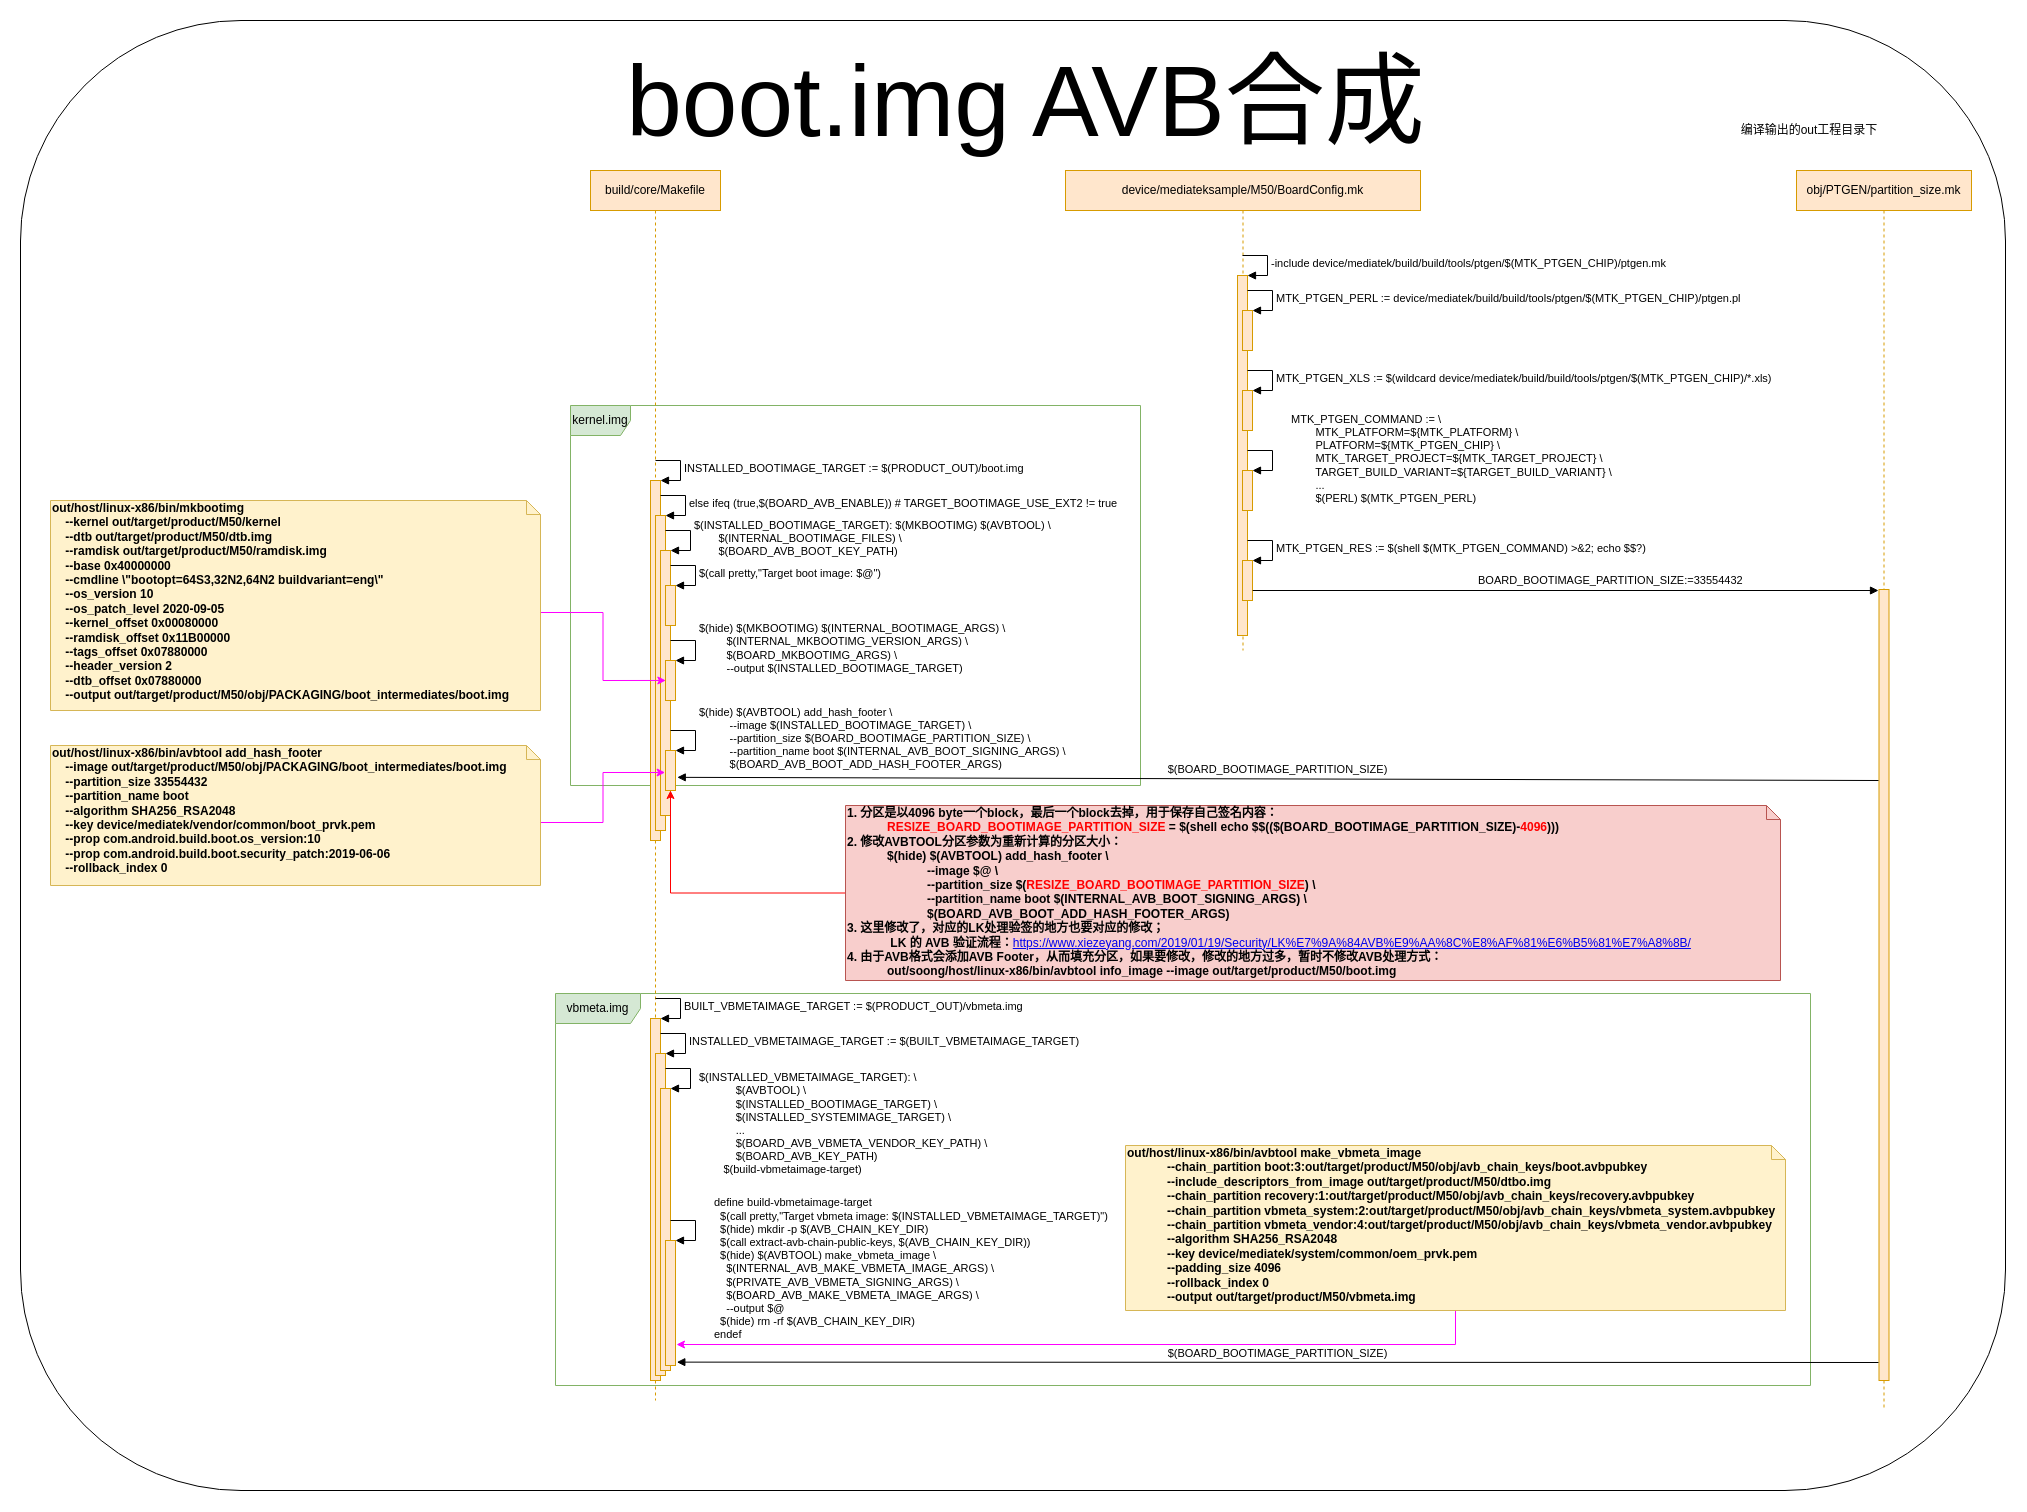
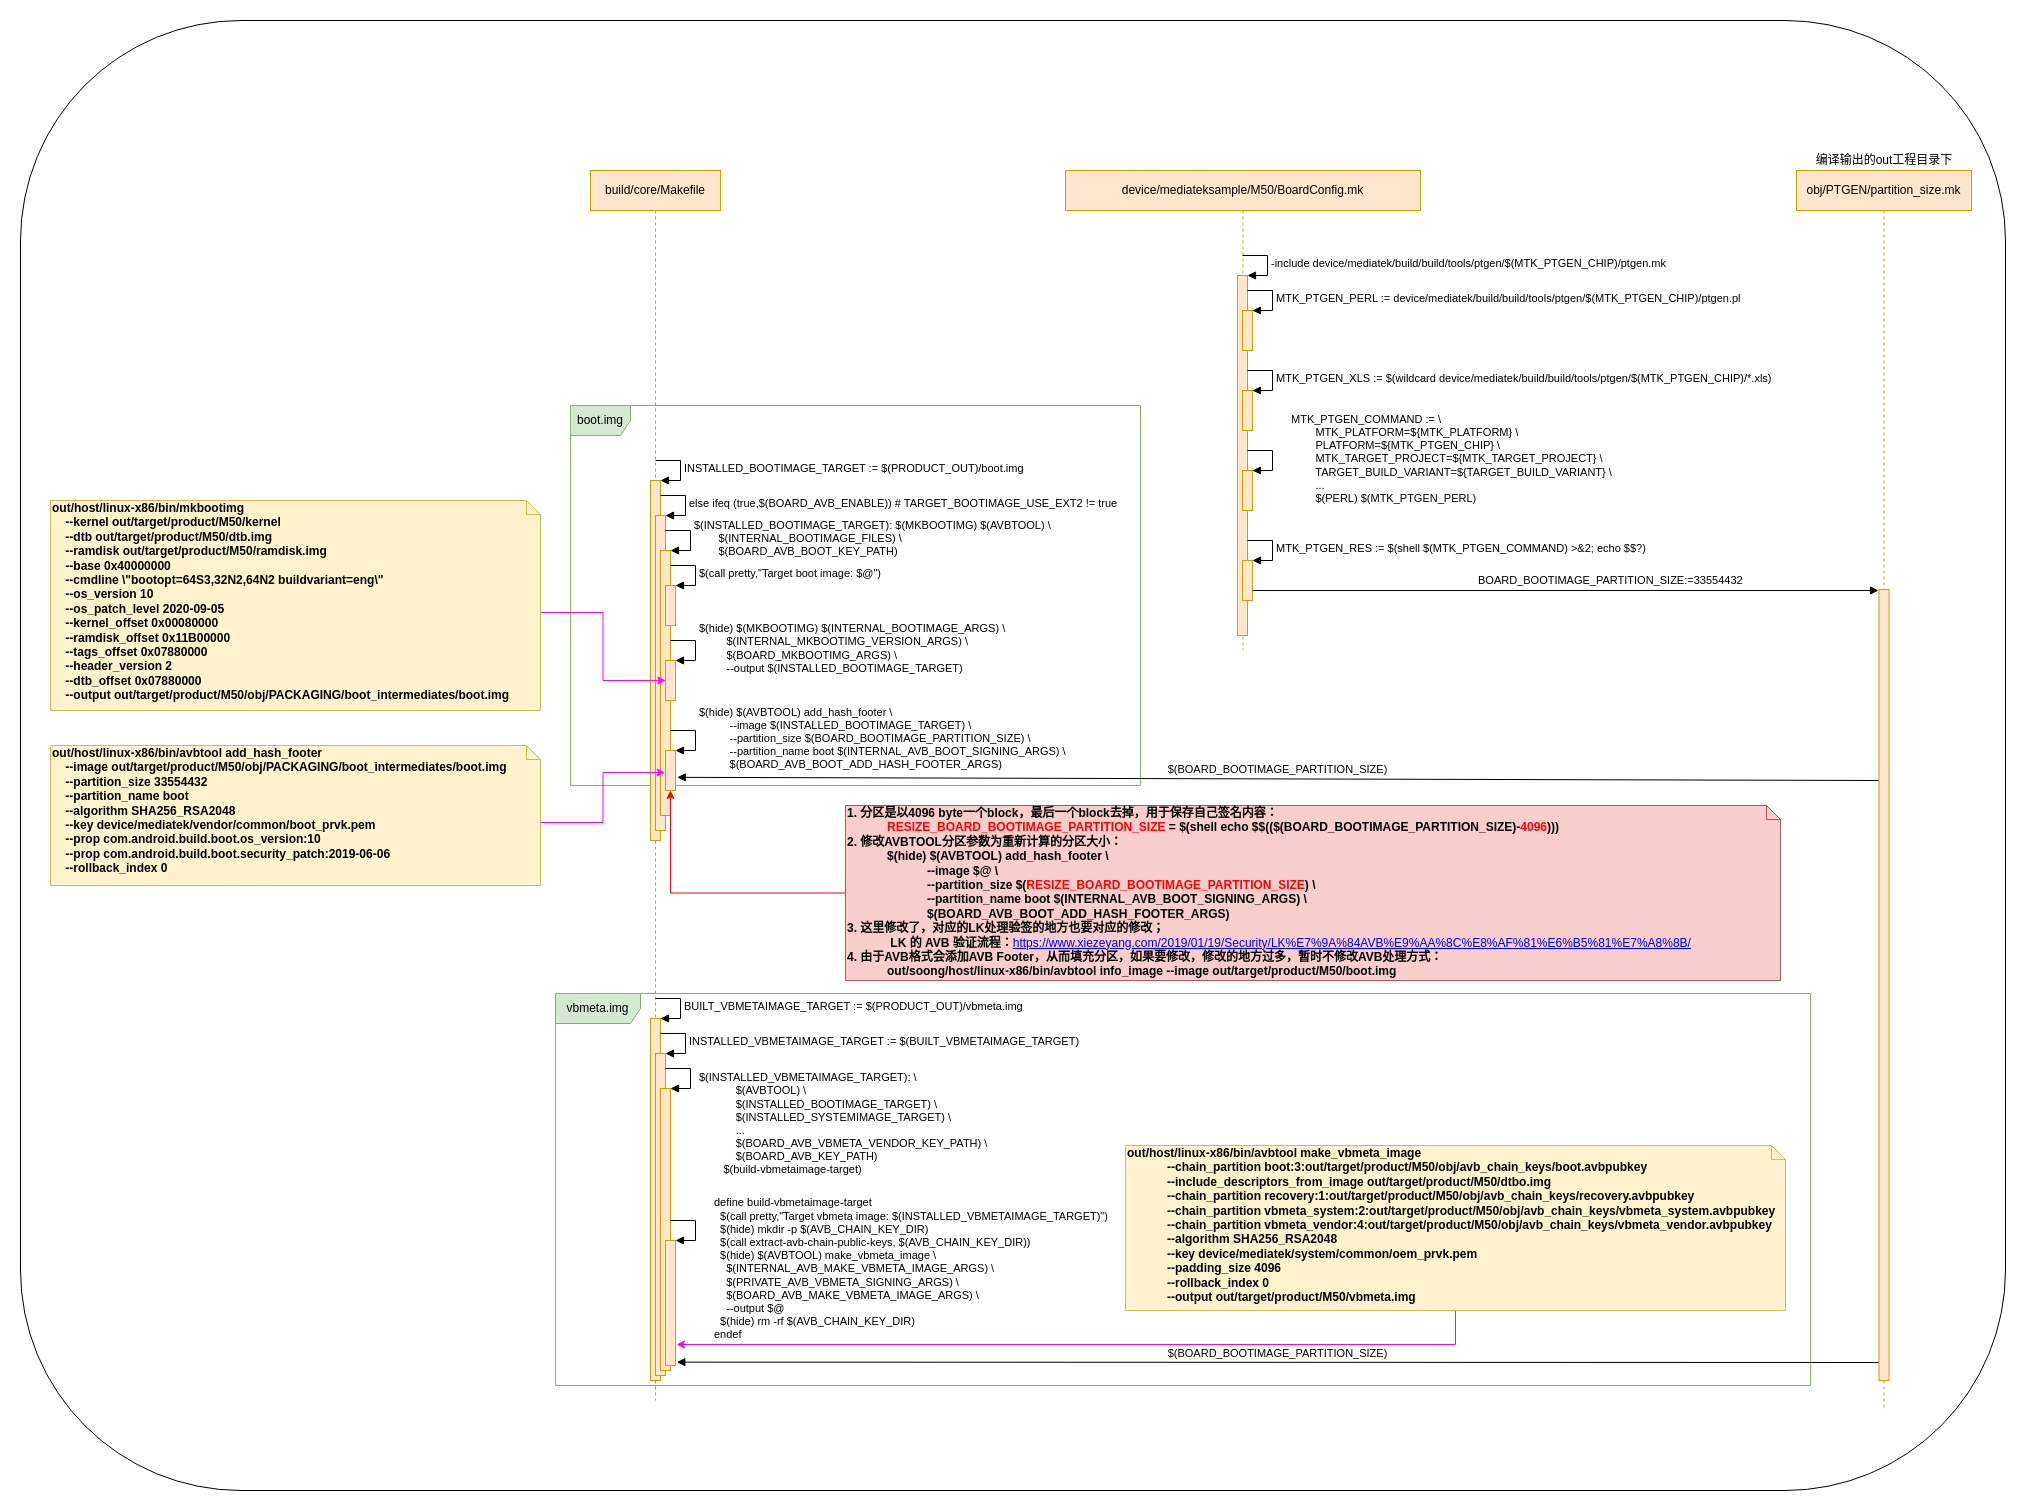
(1026, 101) -> none
(1809, 131) -> (1884, 161)
(601, 421) -> (601, 421)
